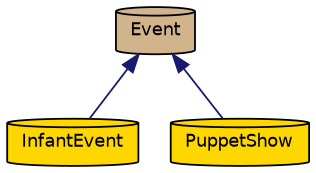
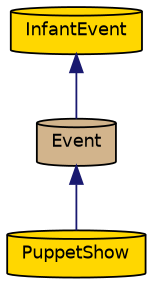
(109, 94) -> (76, 96)
